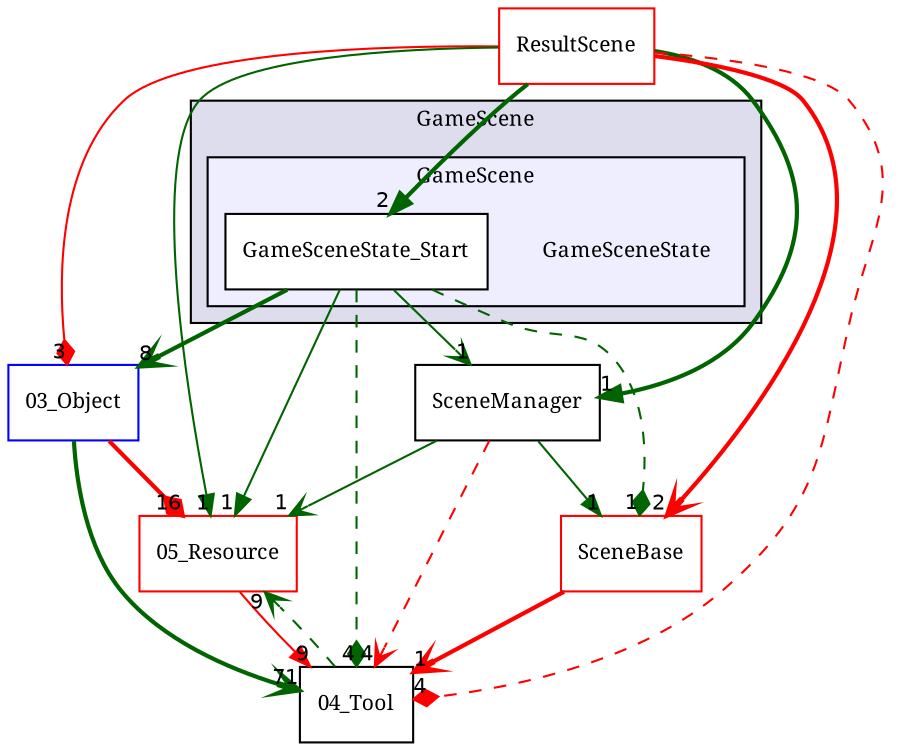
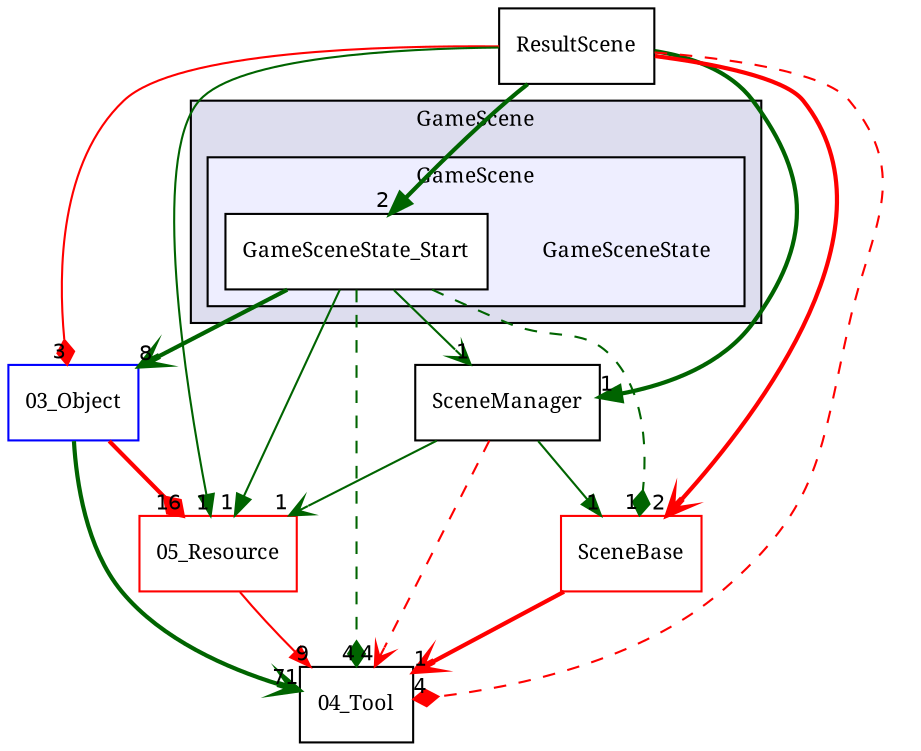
(577, 46) -> (577, 46)
(308, 636) -> none
